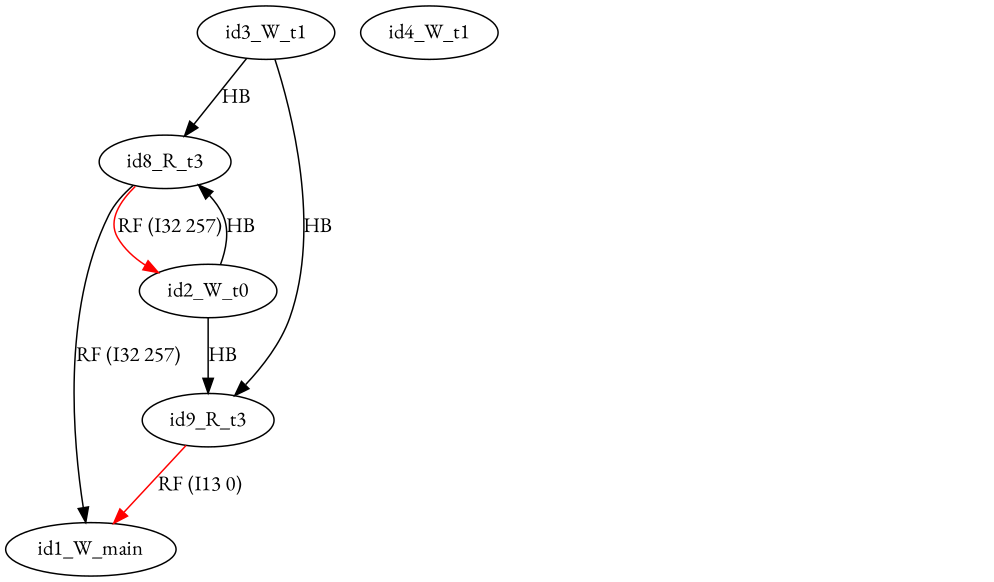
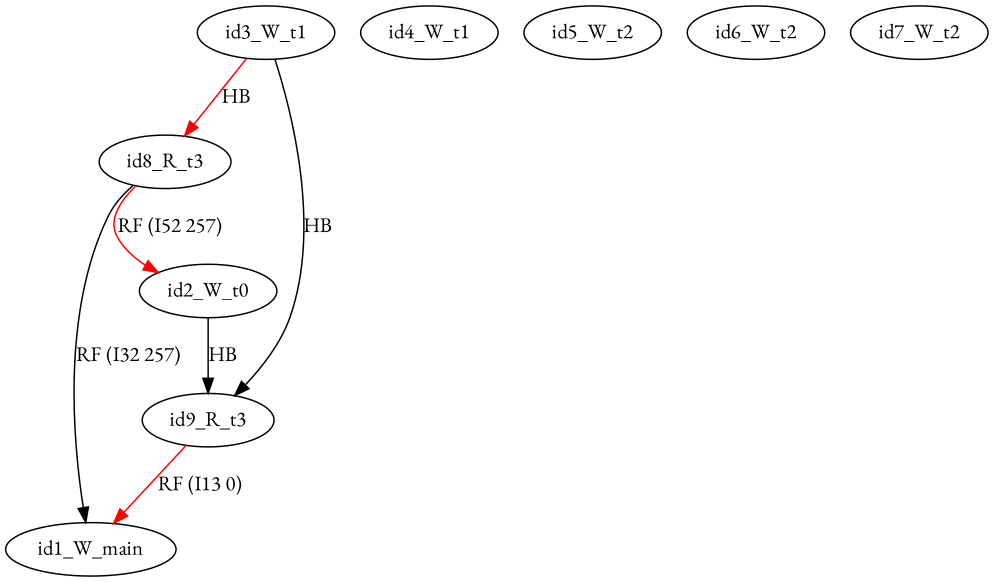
none -> (593, 33)
none -> (756, 33)
none -> (919, 33)
(220, 91) -> (220, 91)
(170, 226) -> (170, 226)
(226, 228) -> none
